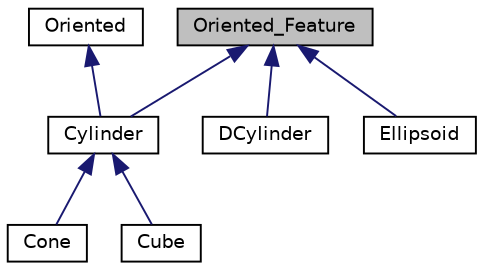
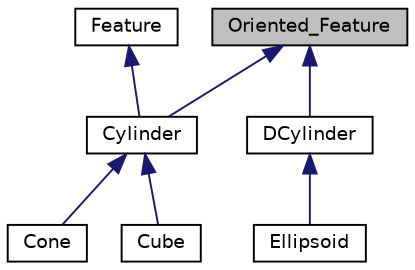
(86, 27) -> (126, 27)
(355, 87) -> (310, 199)
